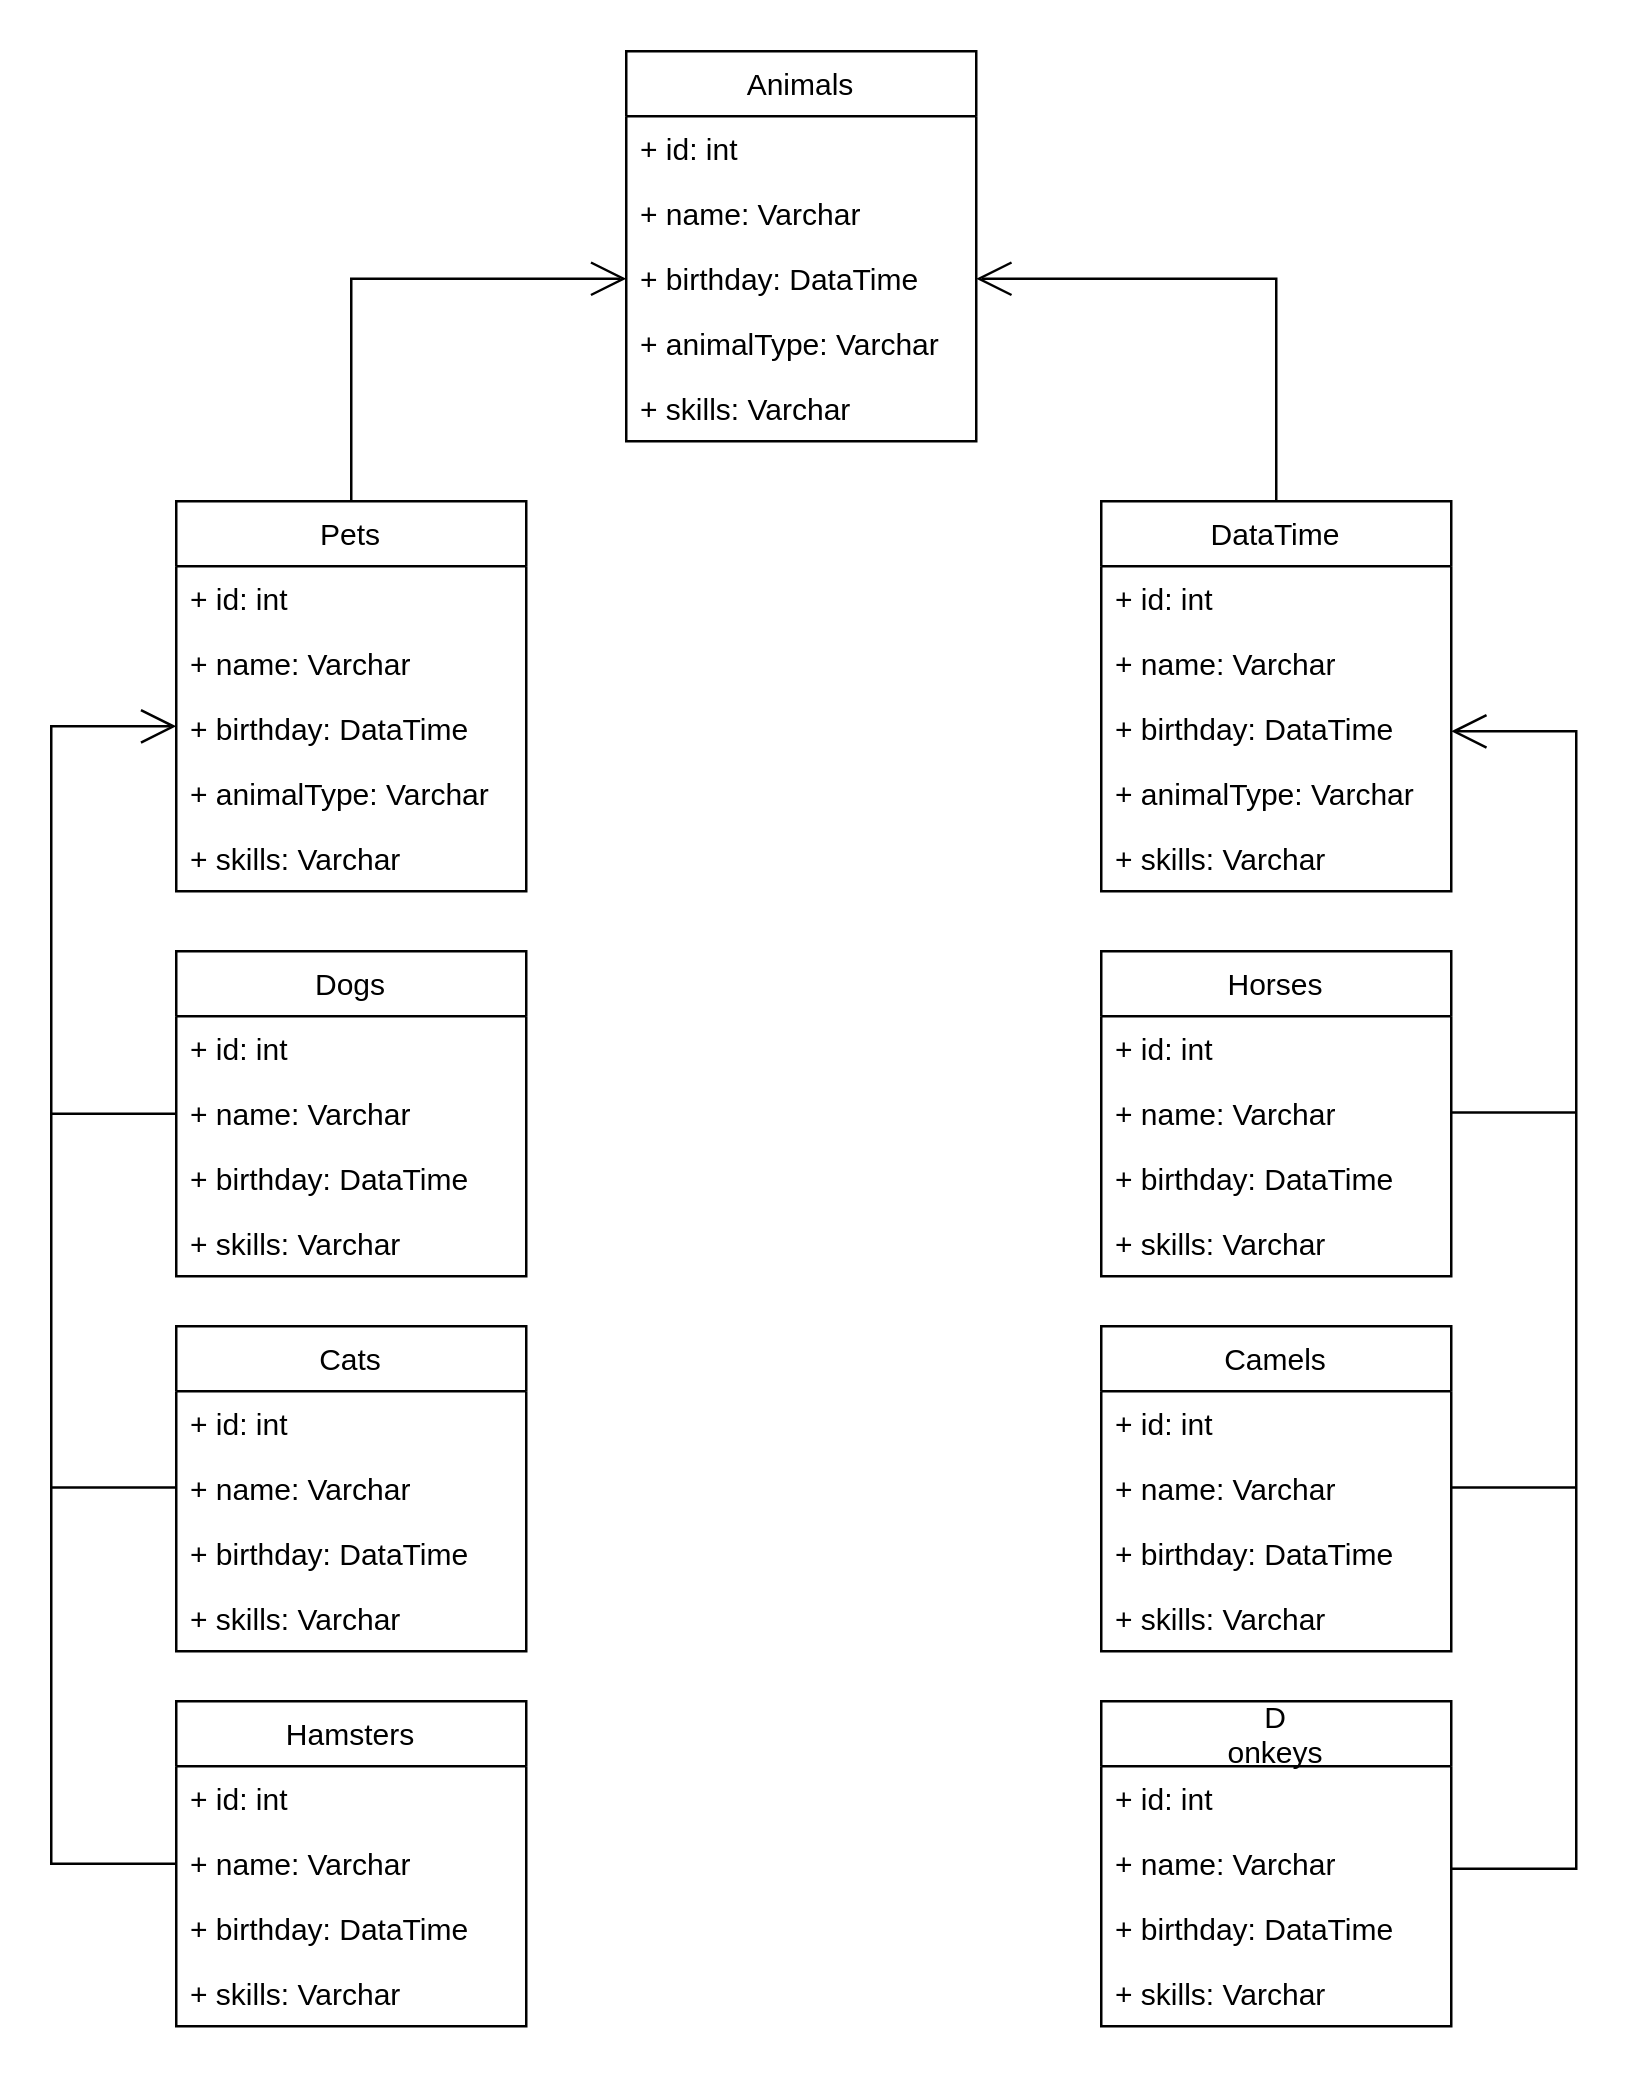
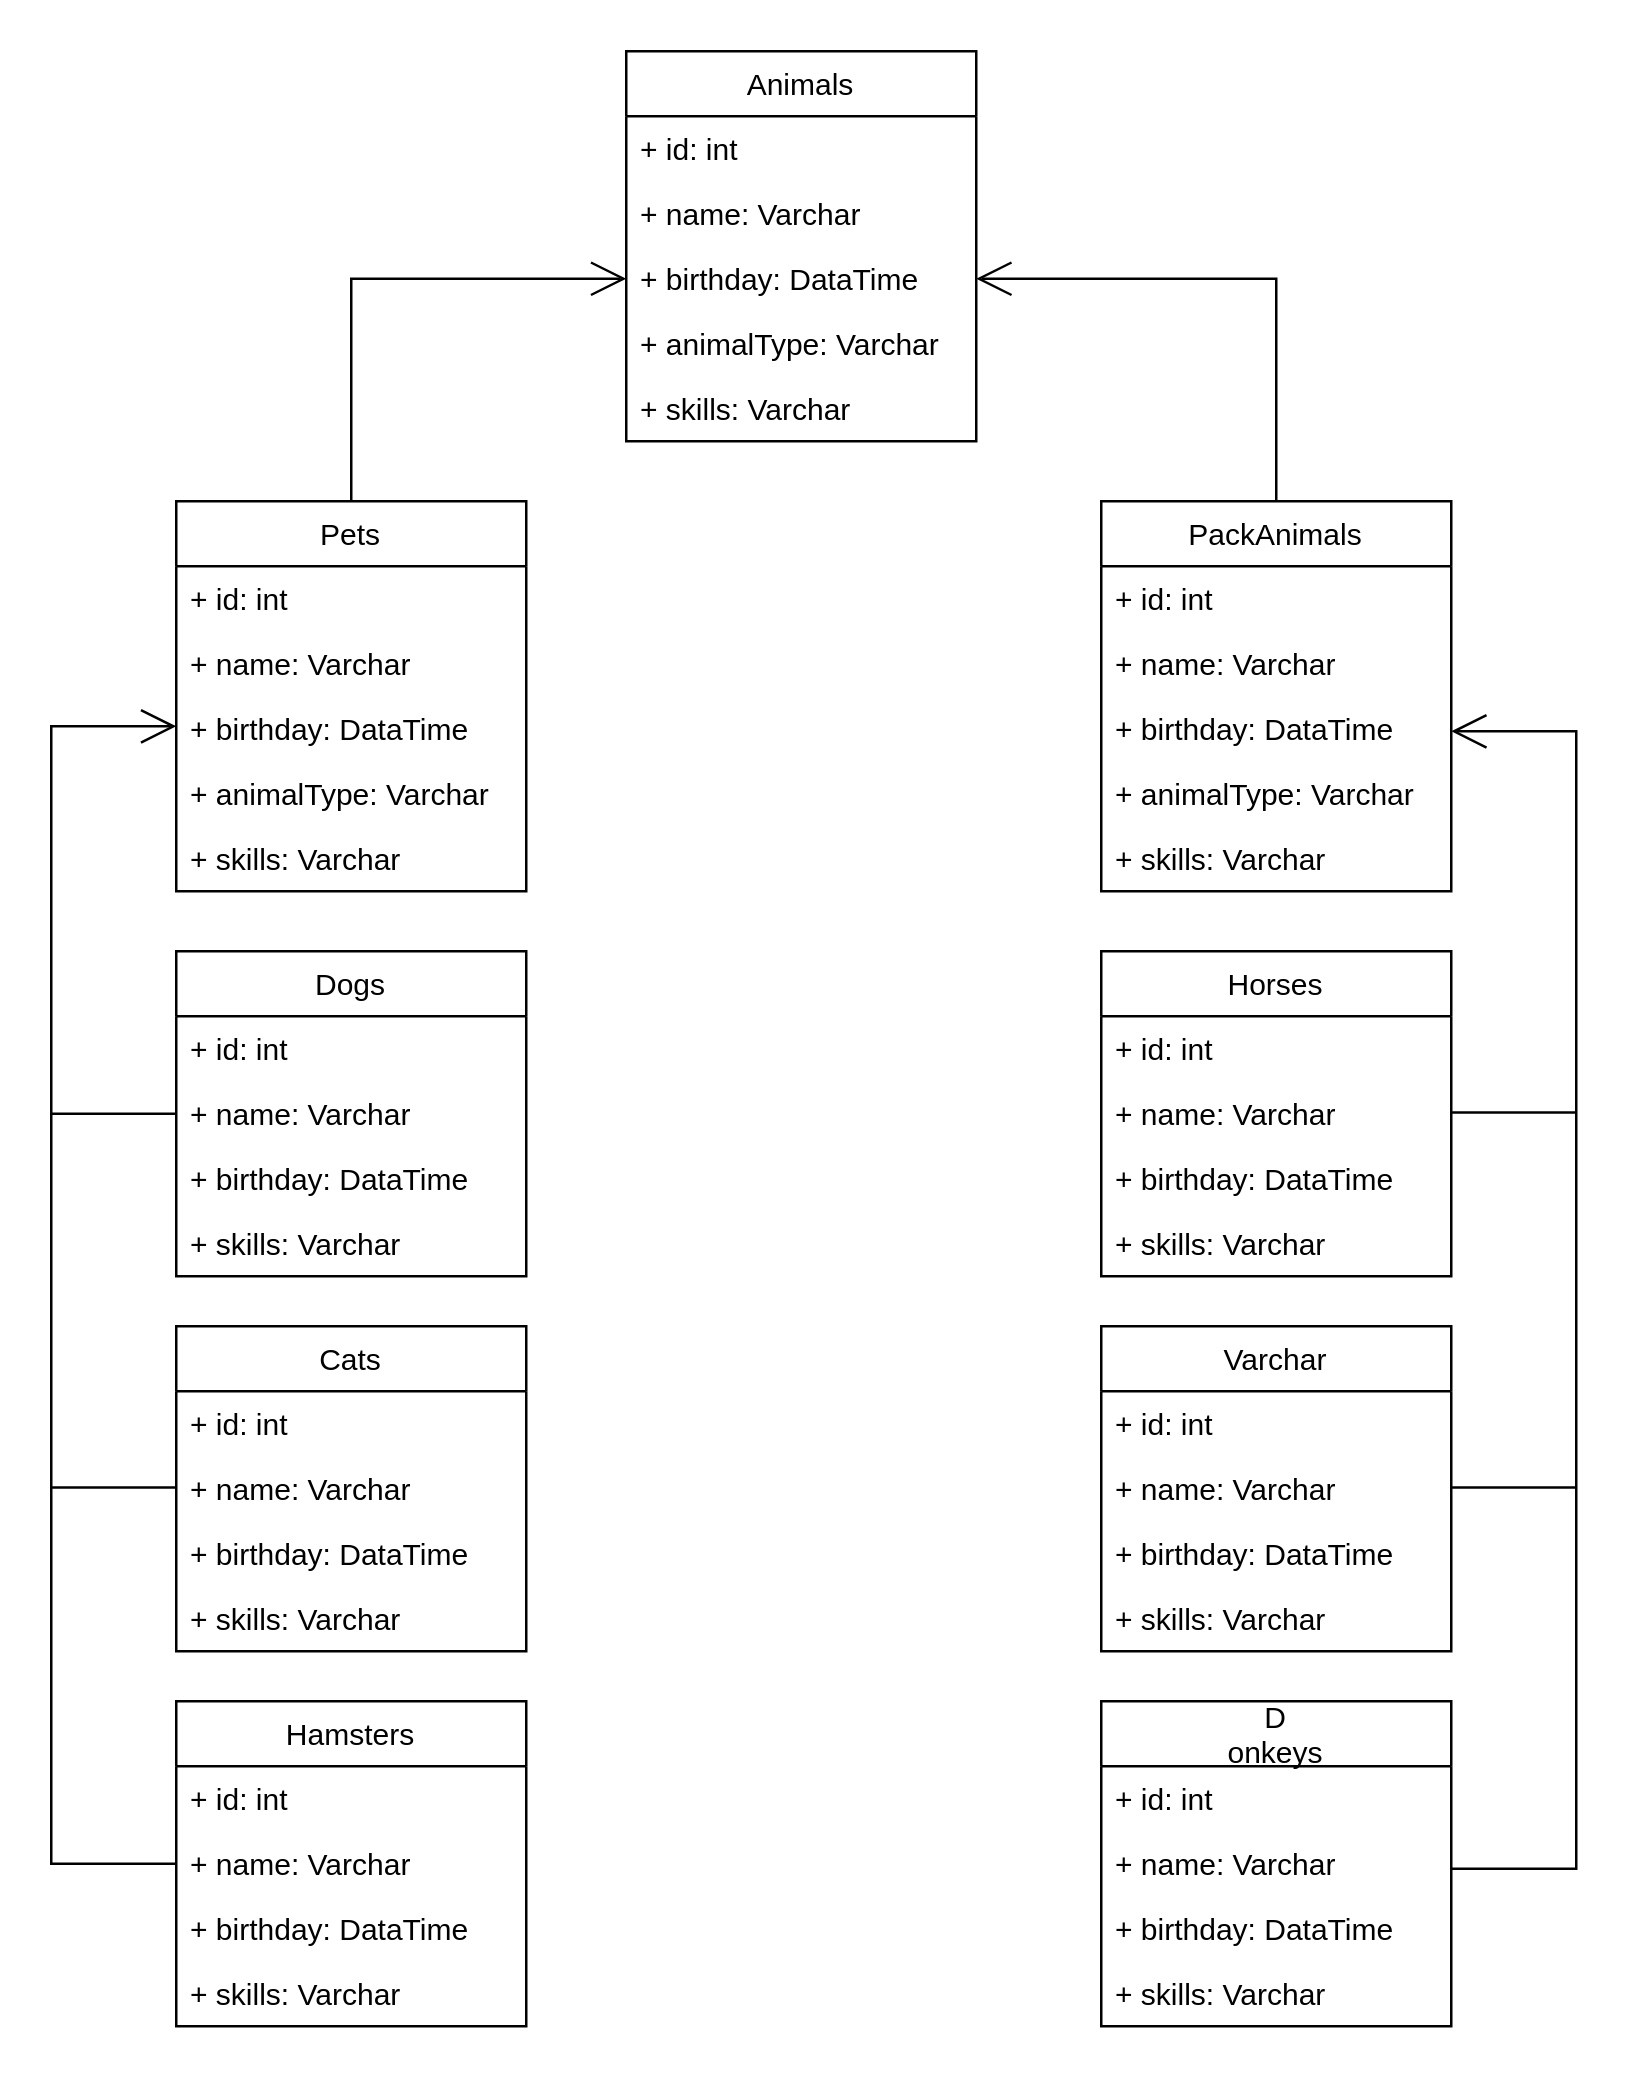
(1275, 535) -> (1275, 535)
(1275, 1360) -> (1275, 1360)
